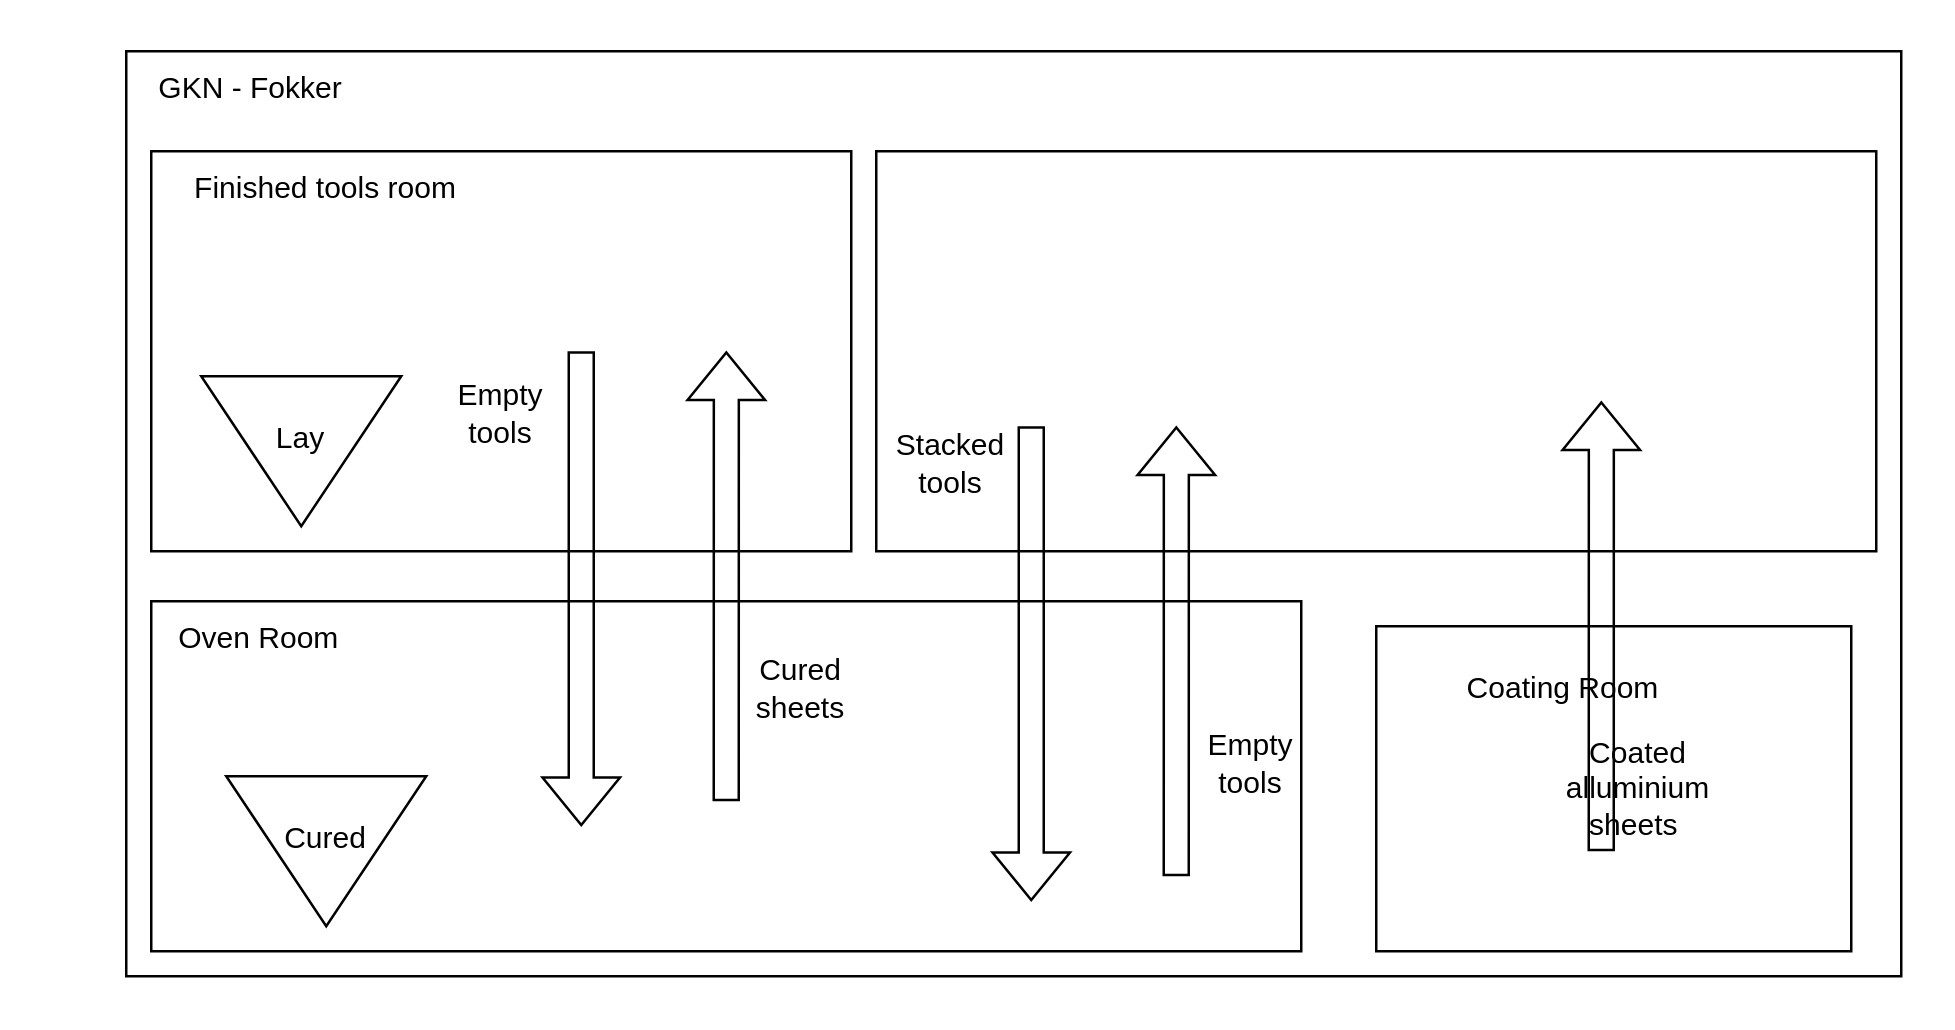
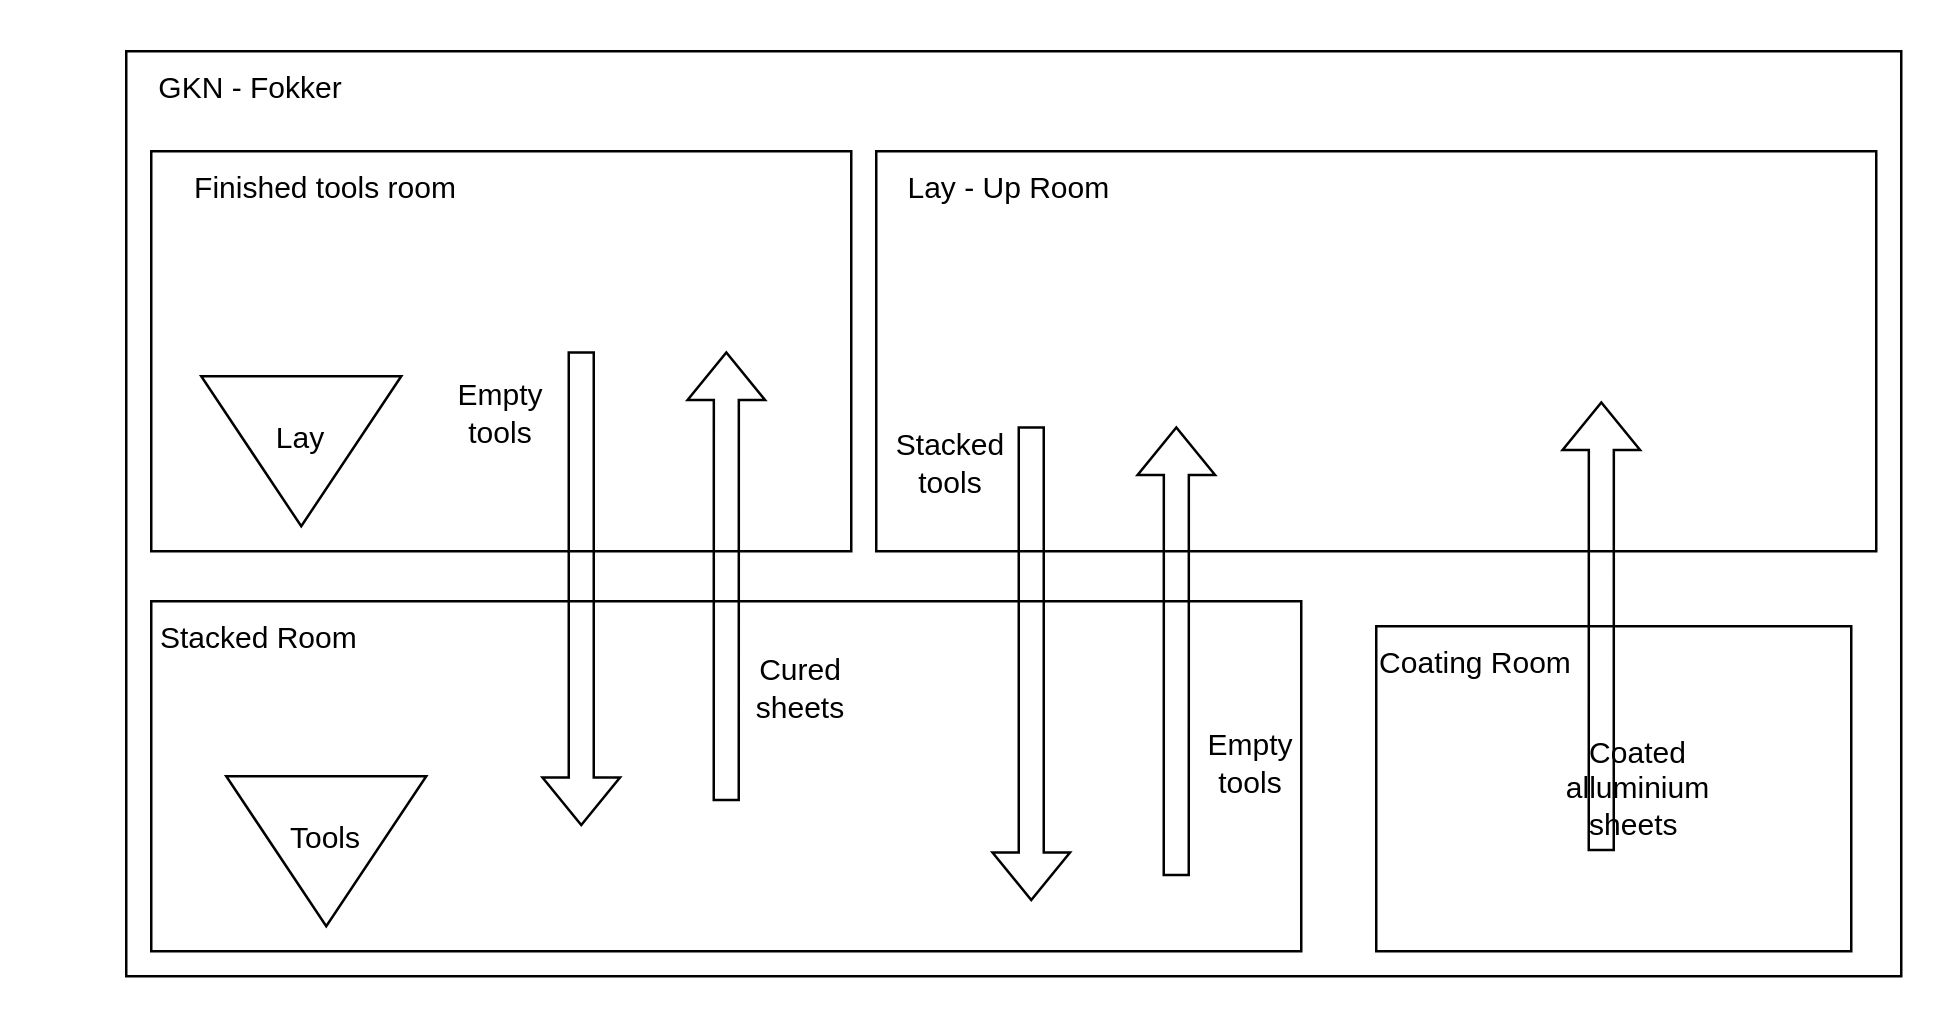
none -> (1014, 189)
(264, 639) -> (264, 639)
(1564, 689) -> (1476, 664)
(326, 839) -> (326, 839)
